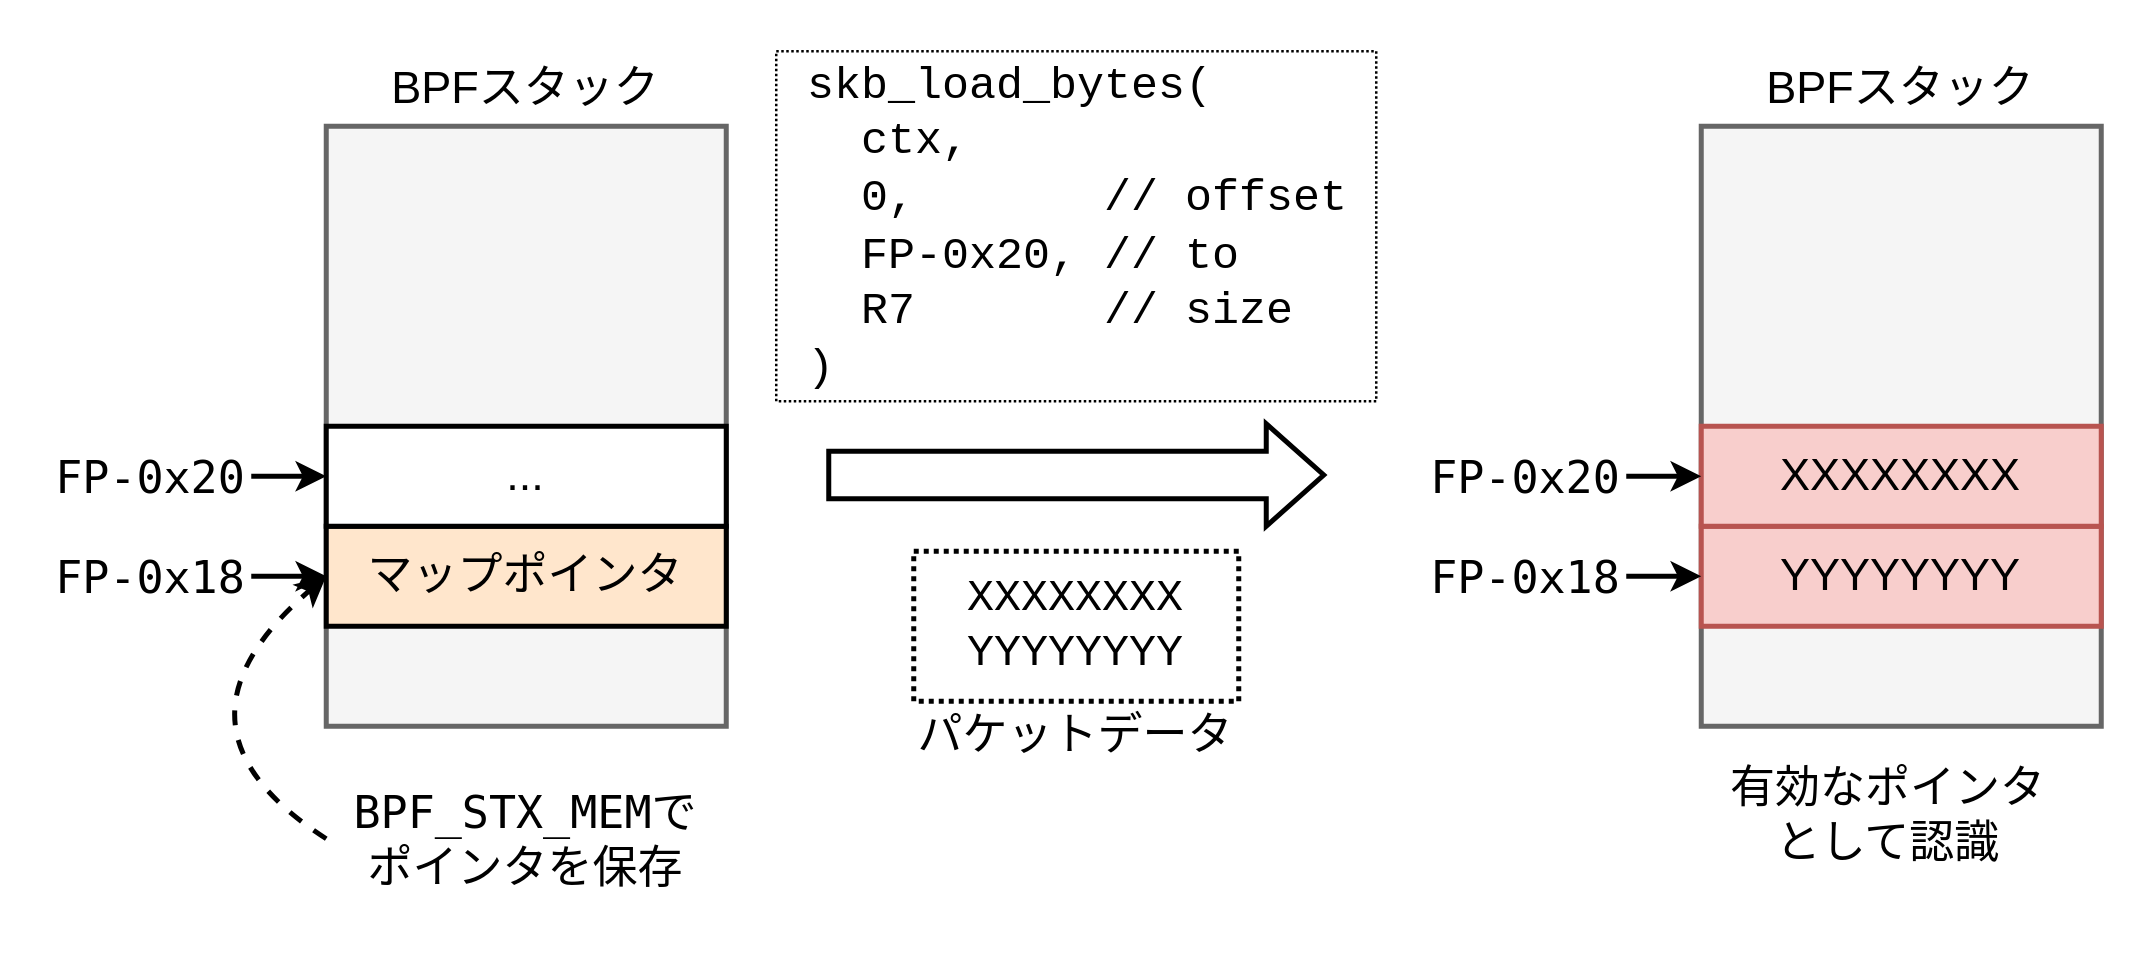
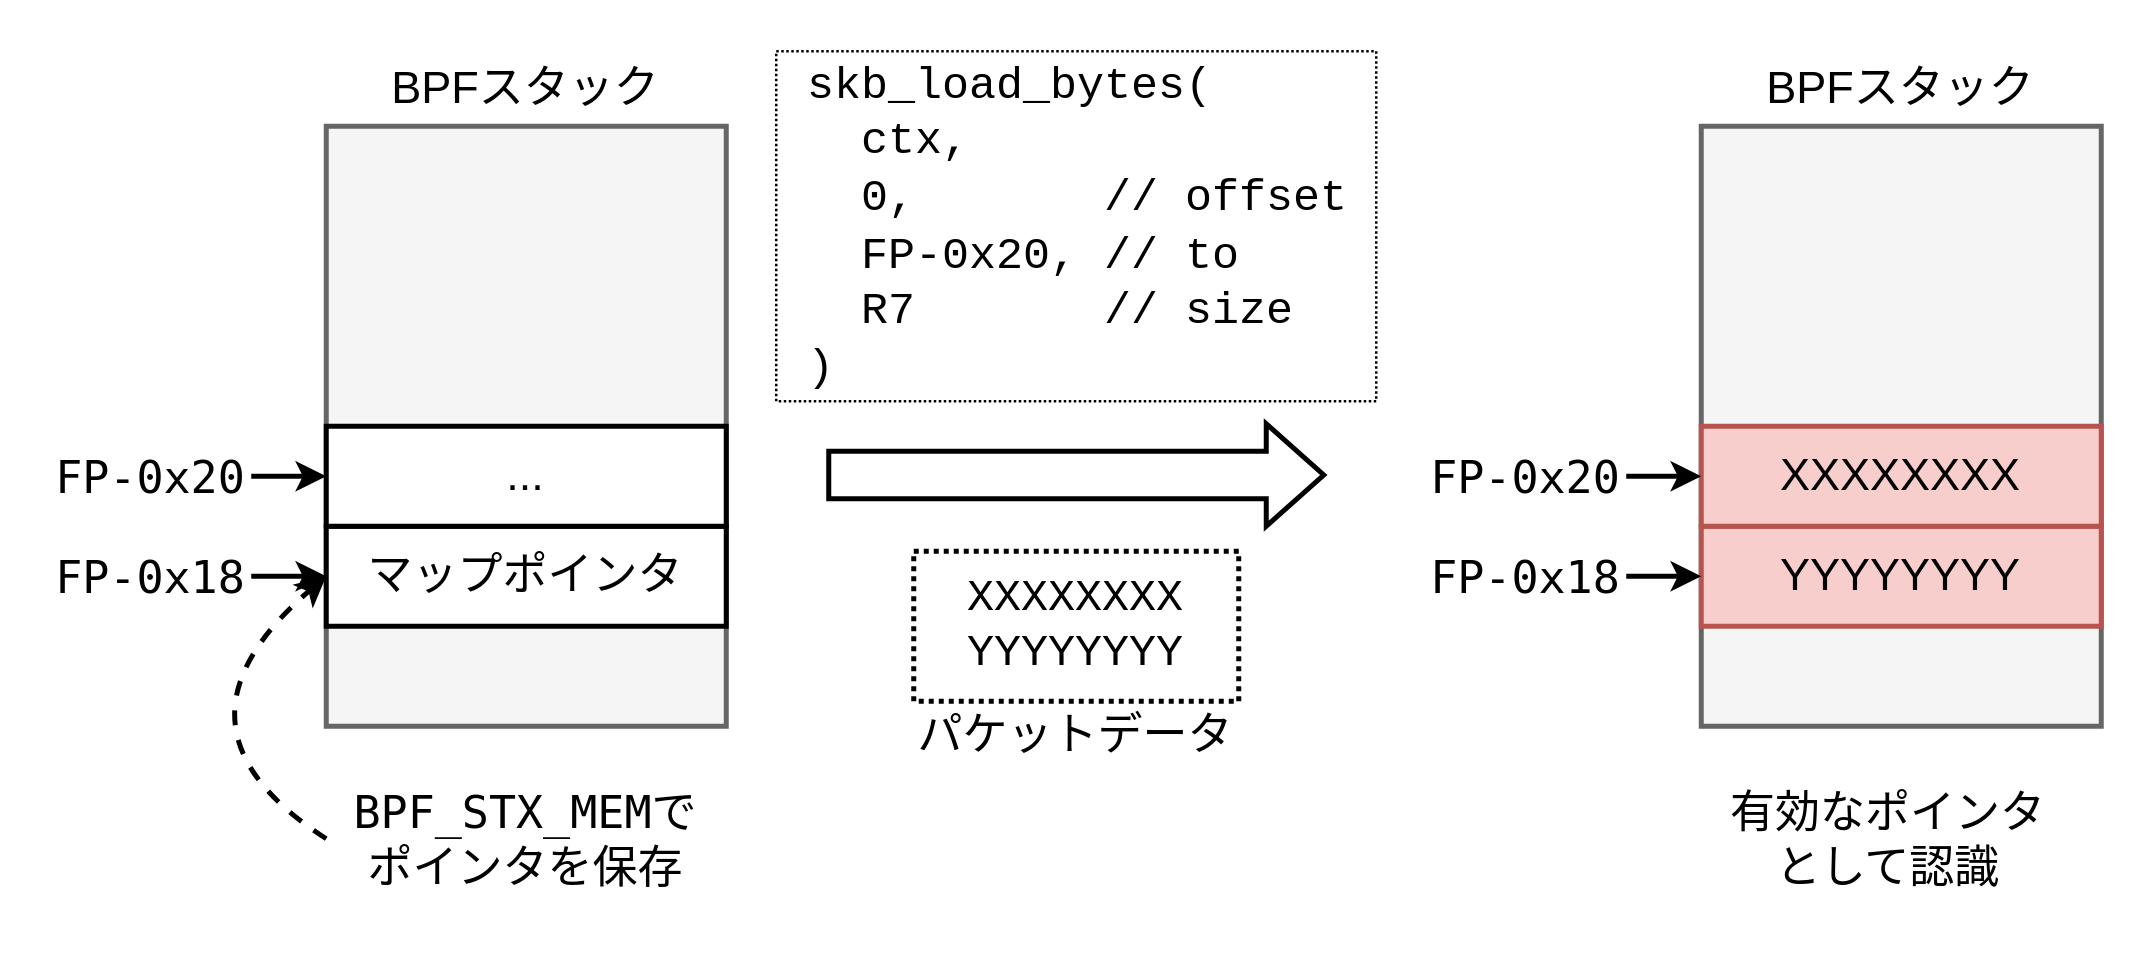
(526, 576) -> (526, 576)
(1889, 814) -> (1889, 839)
